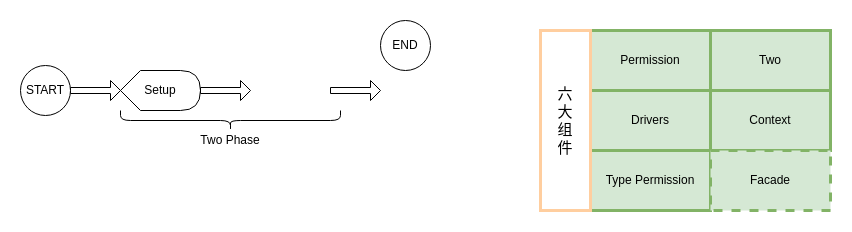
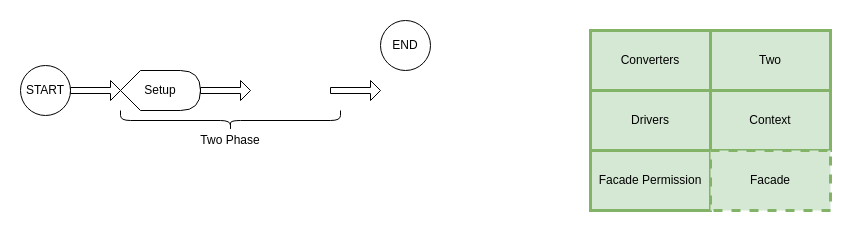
(651, 61) -> (651, 61)
(566, 121) -> none
(651, 181) -> (651, 181)
